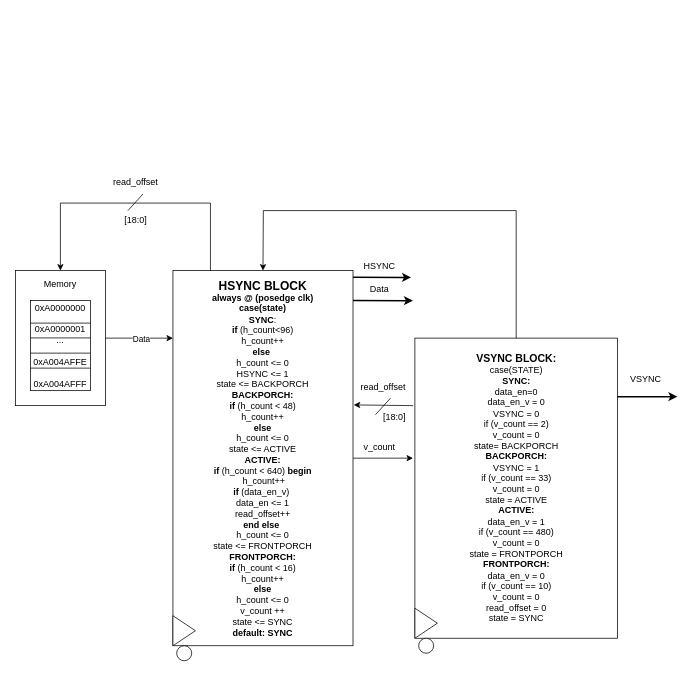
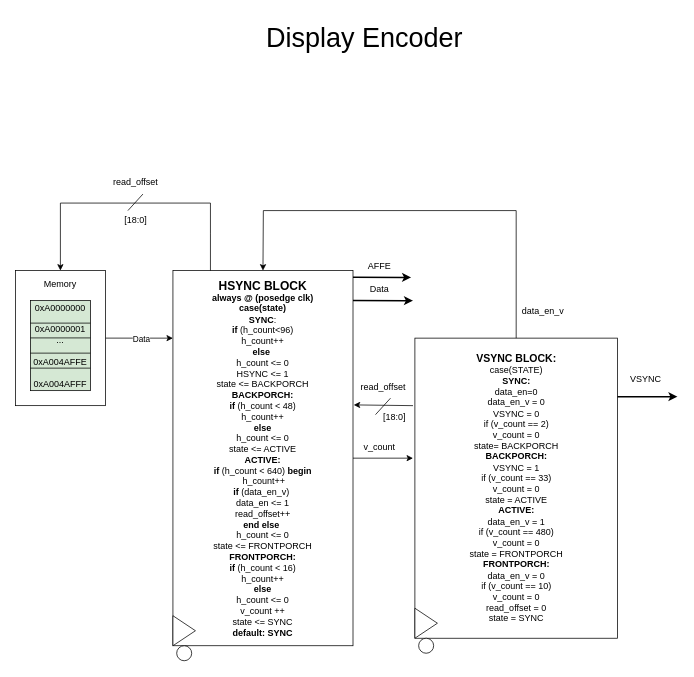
none -> (364, 38)
(380, 267) -> (380, 267)
none -> (542, 312)
(60, 345) -> (60, 345)
